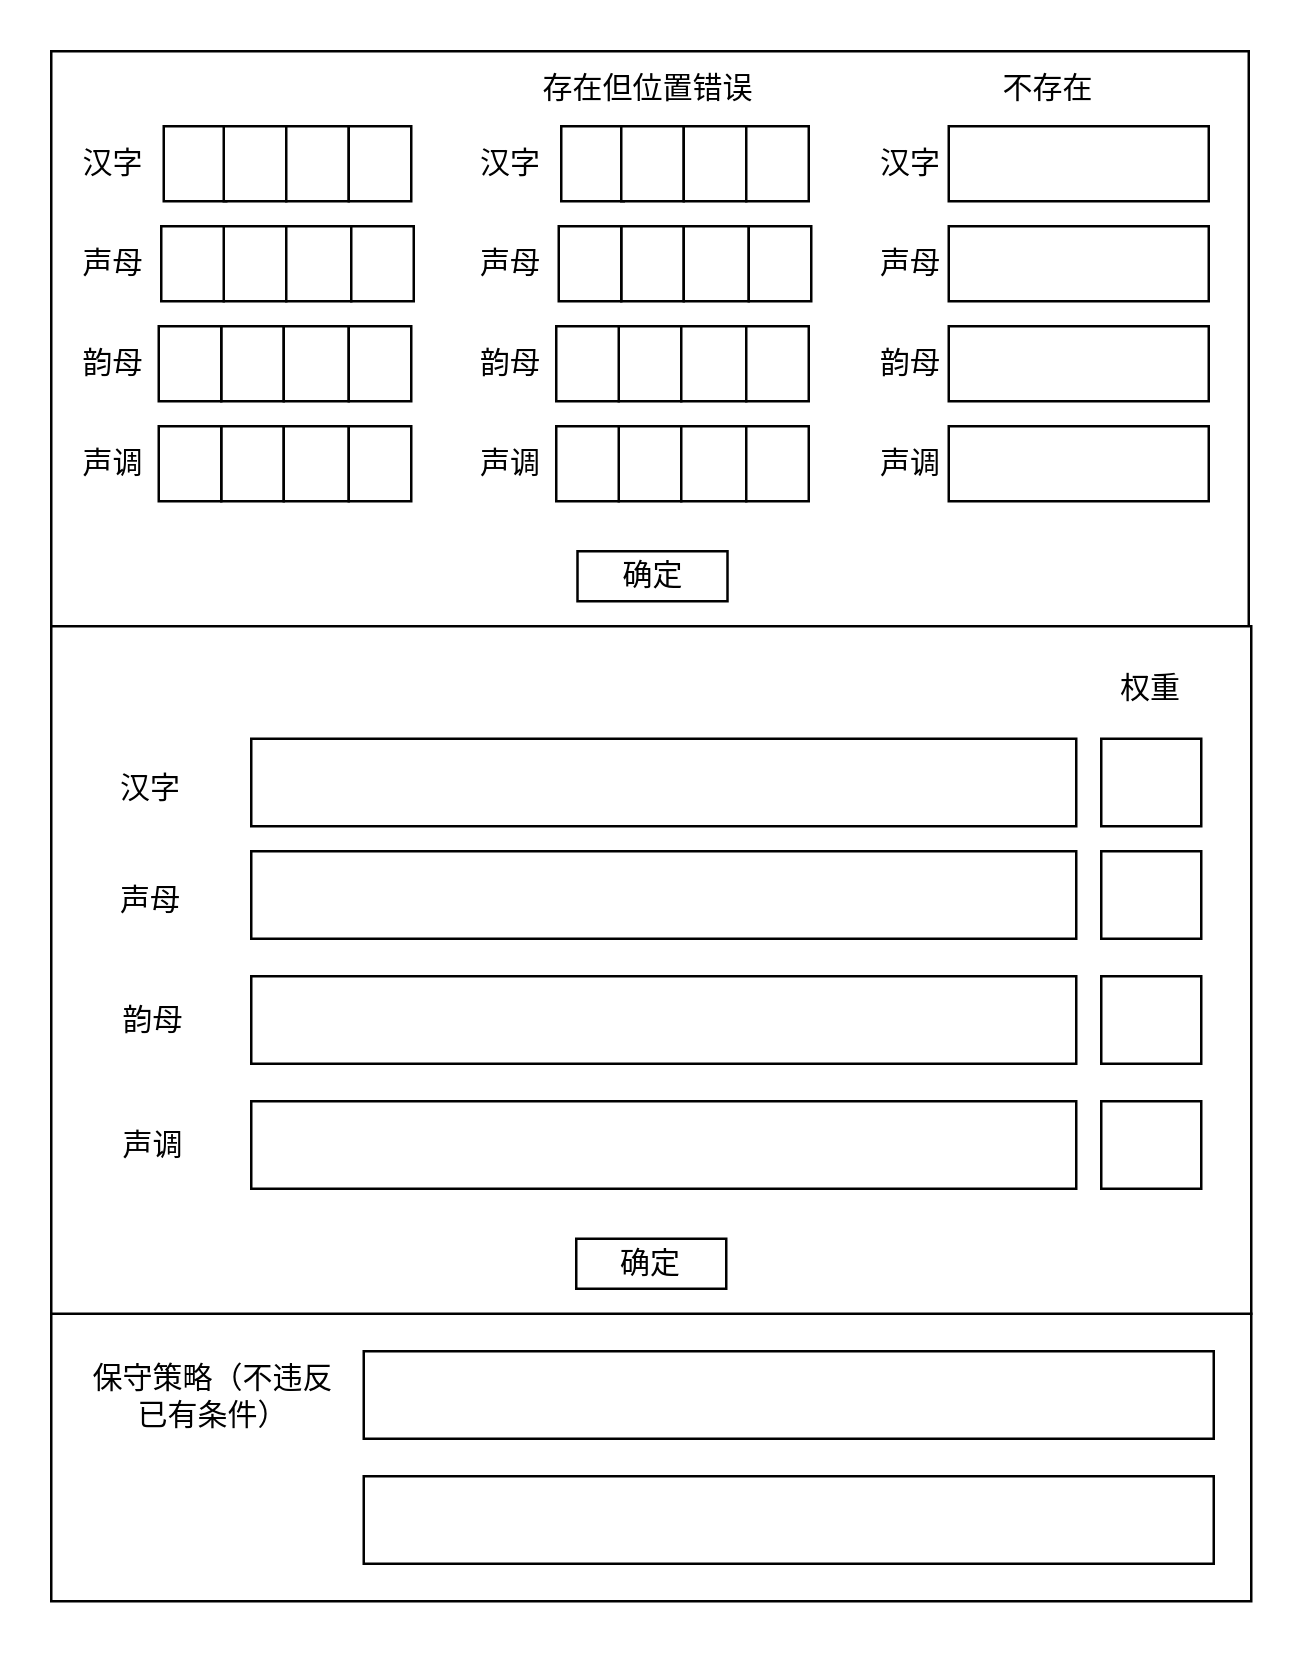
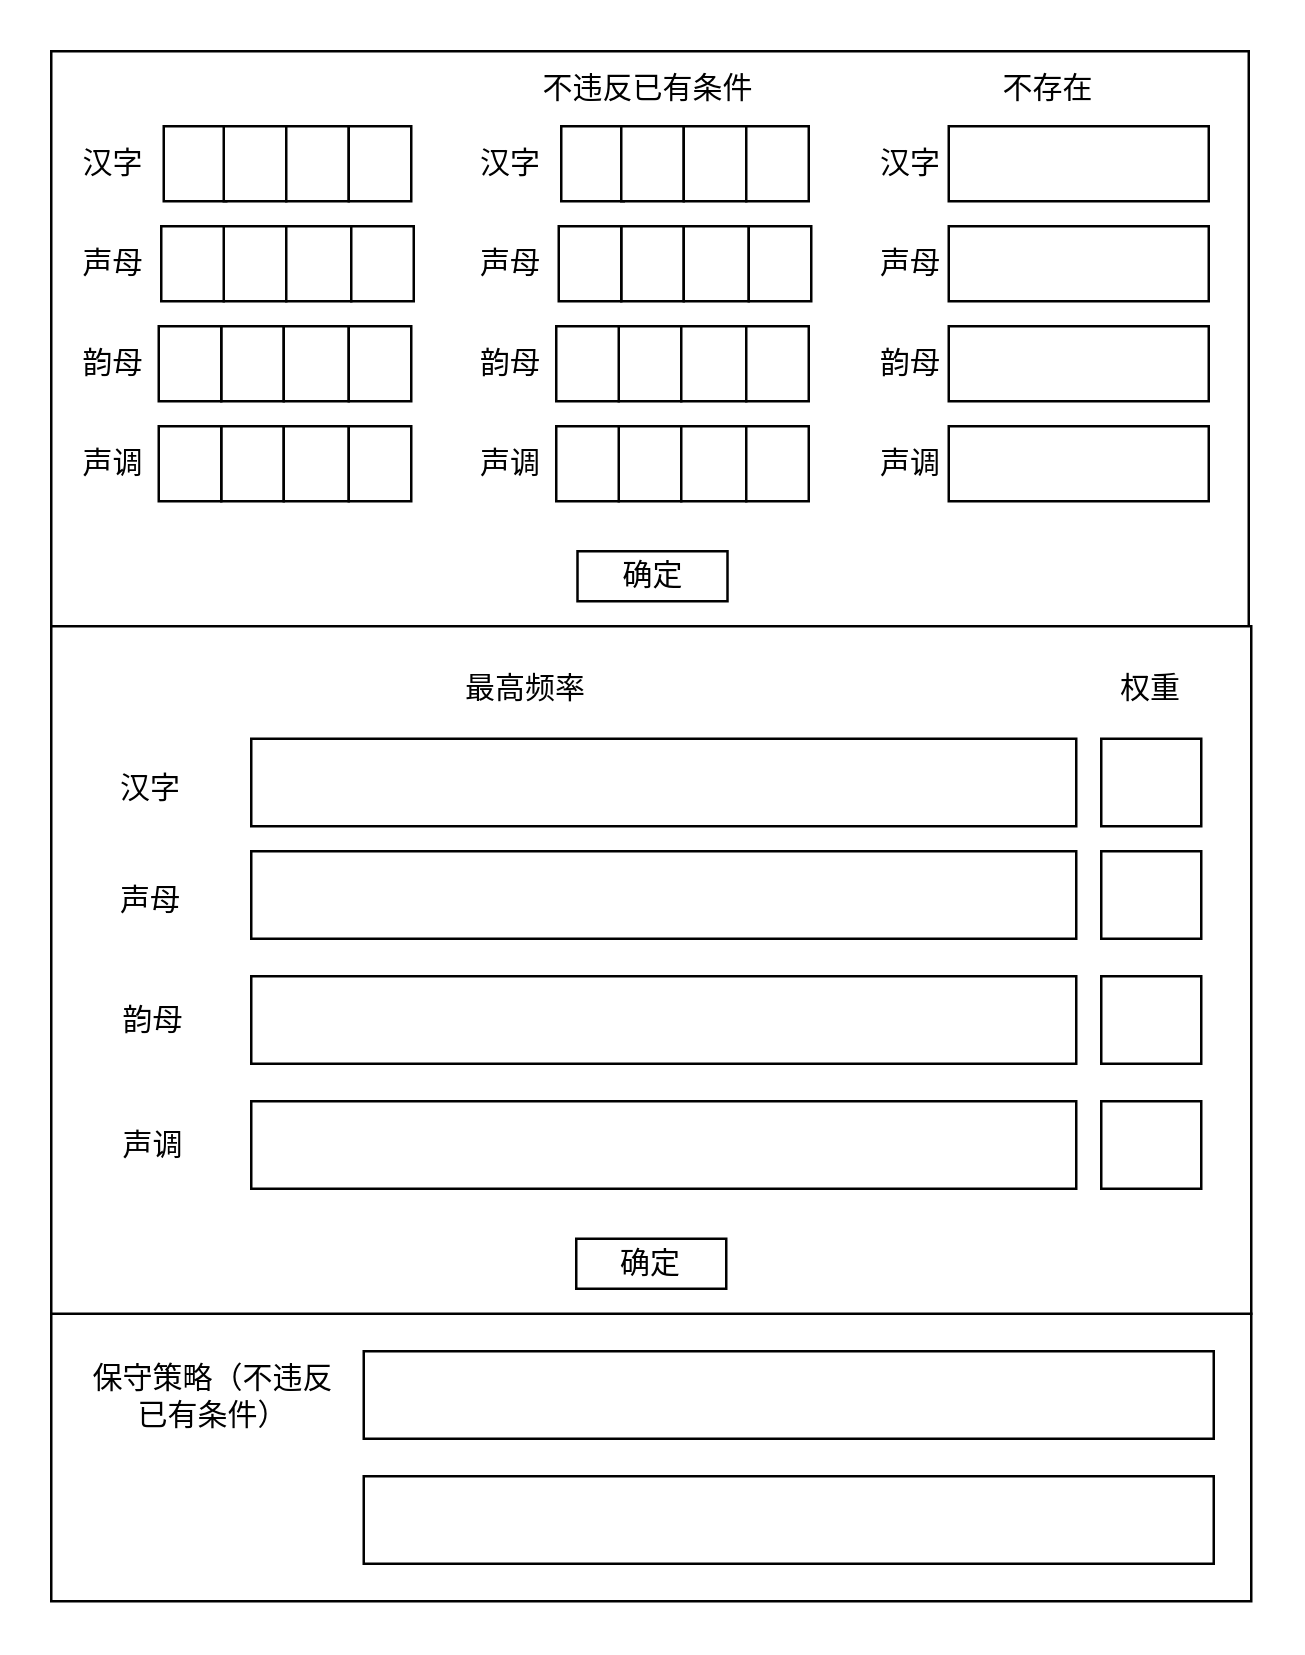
(649, 89) -> (649, 89)
none -> (526, 689)
